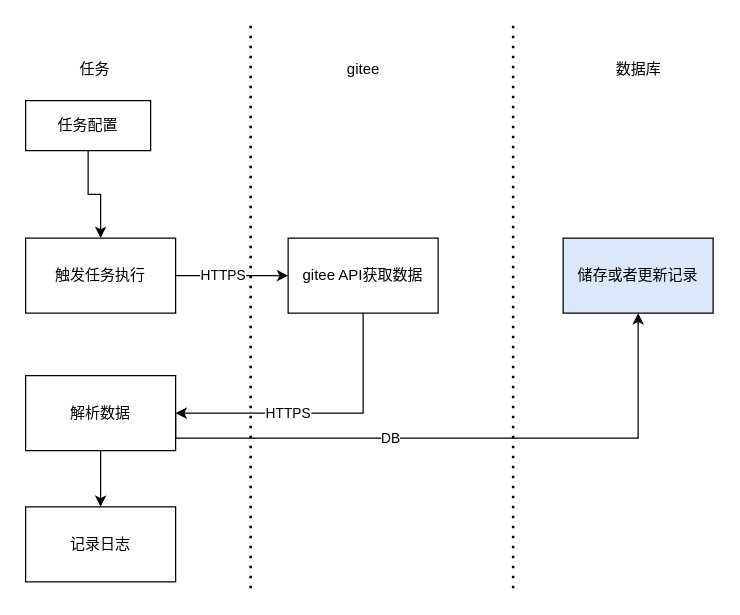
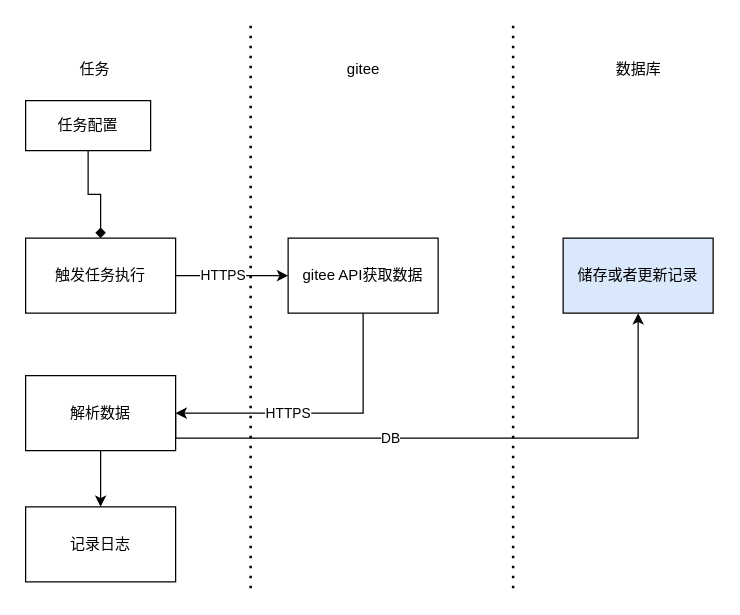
(101, 228) -> (101, 227)
